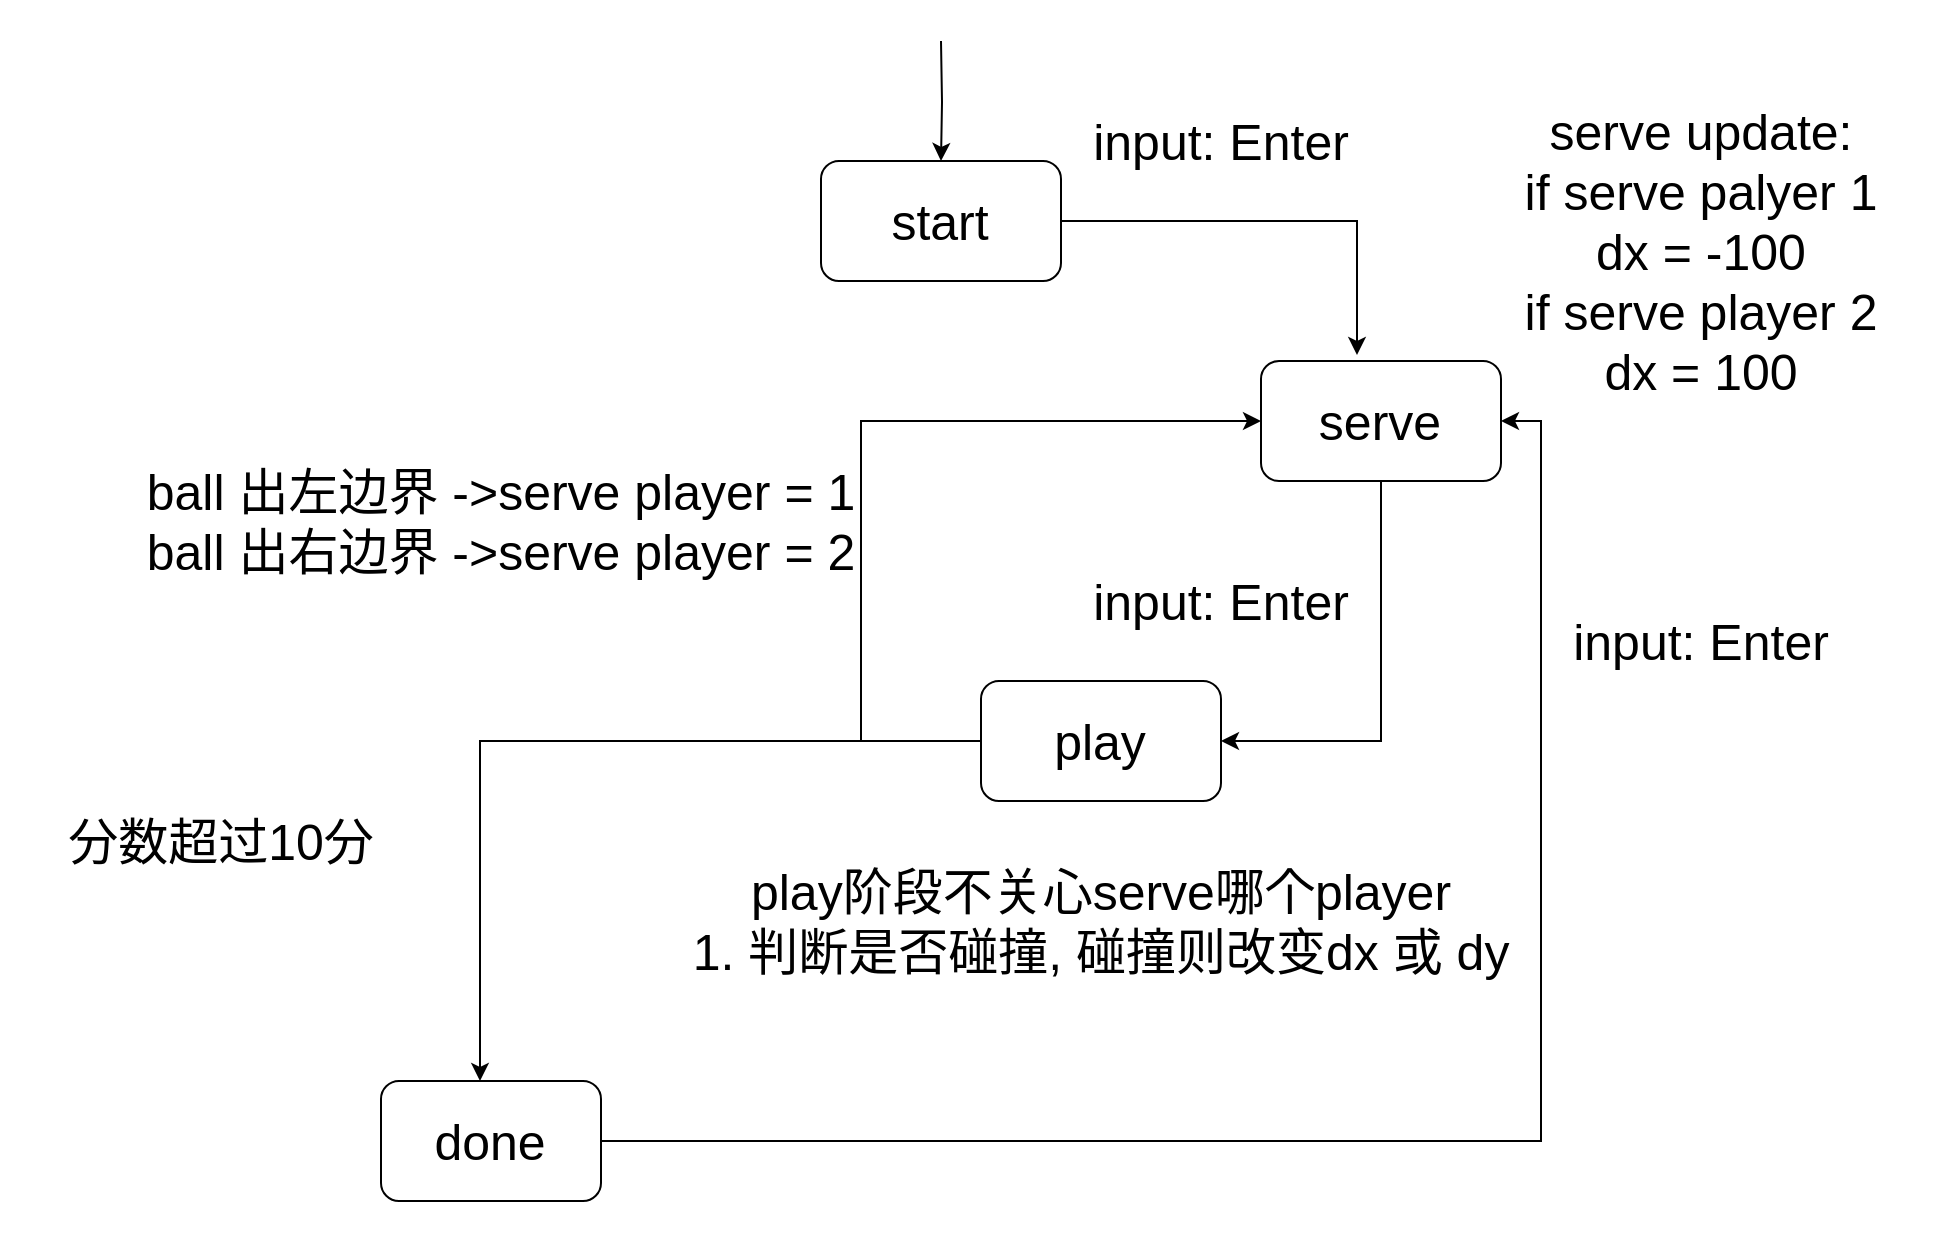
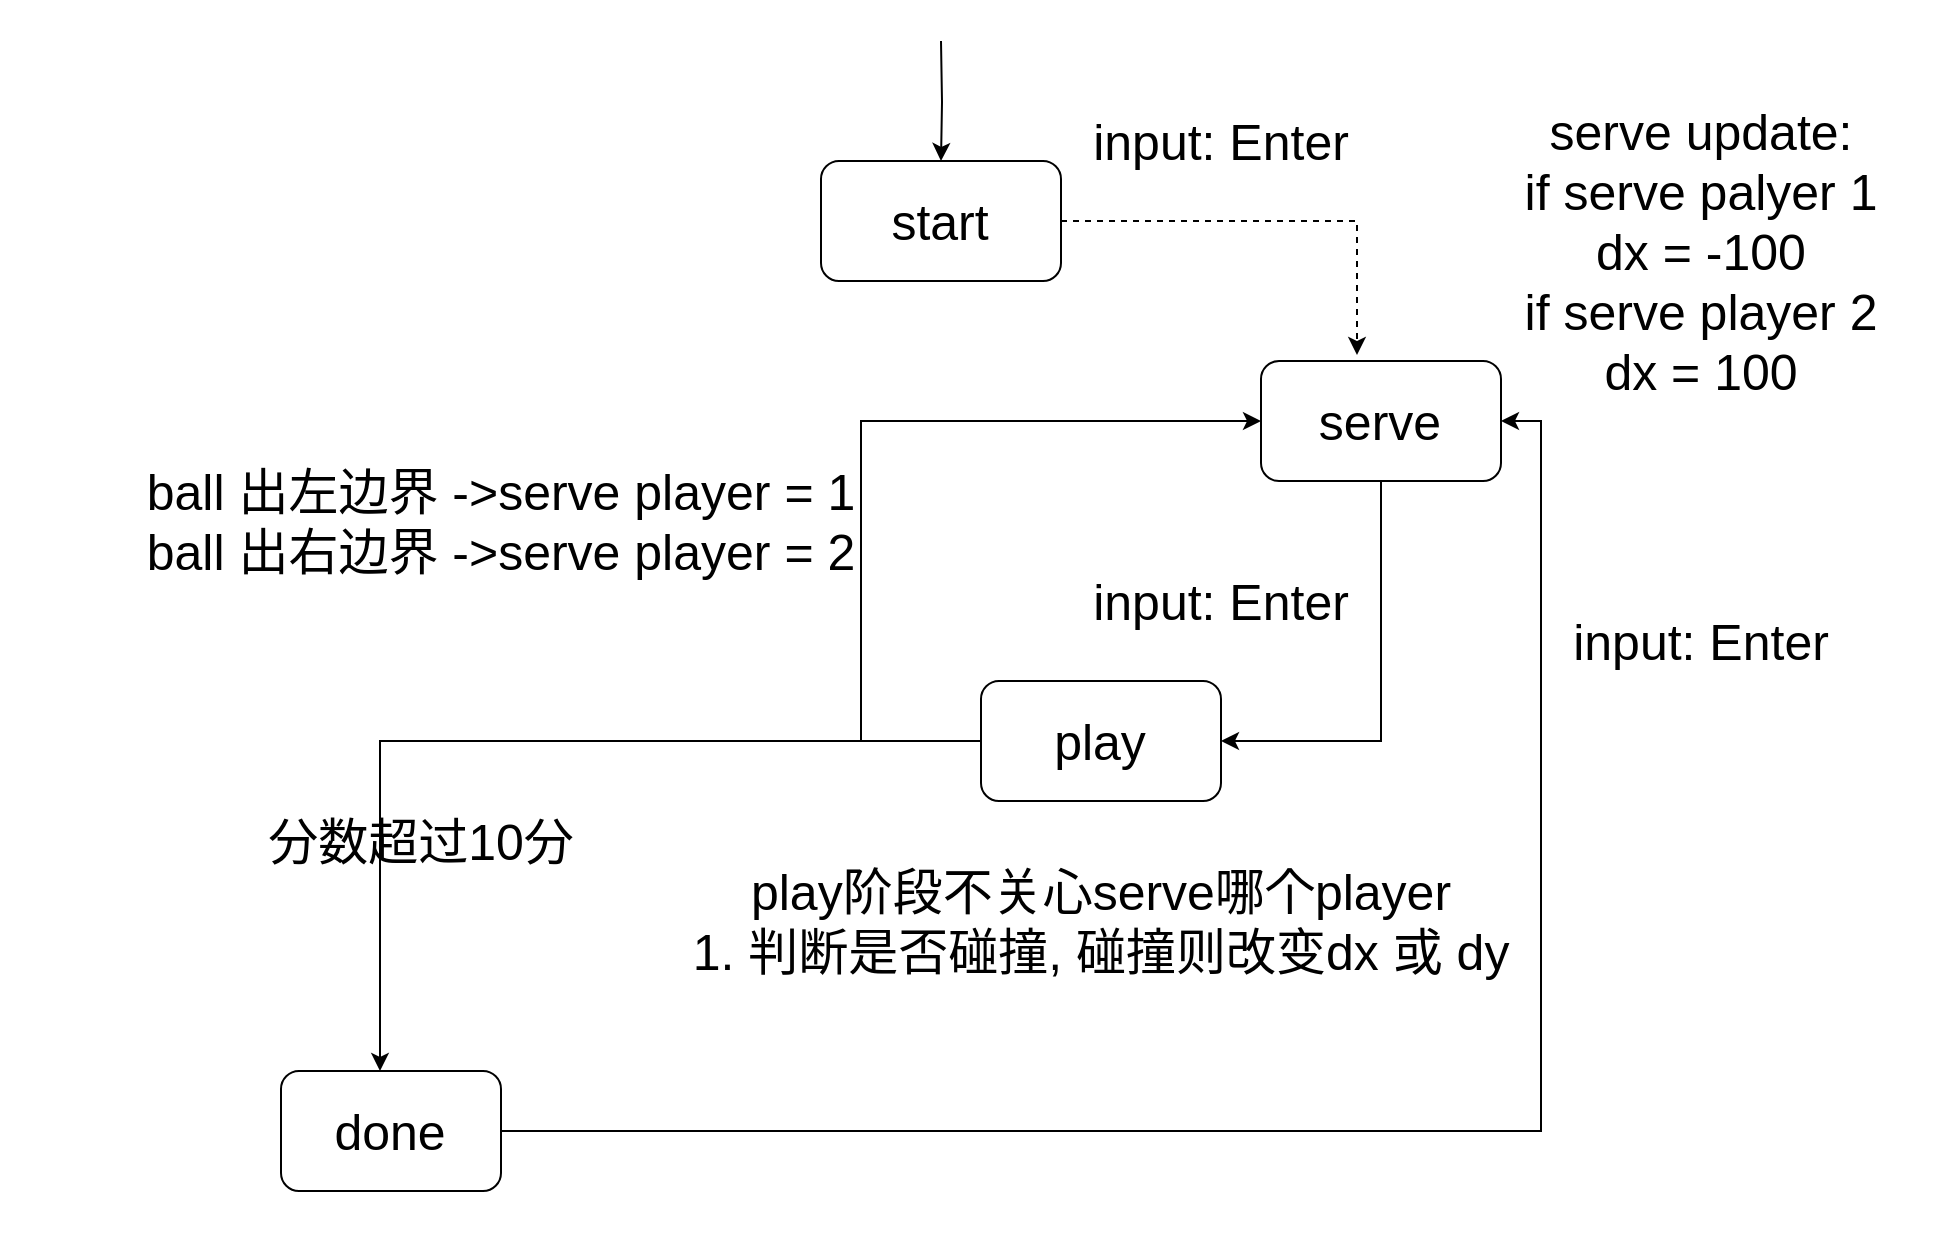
(1271, 221) -> (1271, 221)
(221, 841) -> (421, 841)
(491, 1141) -> (391, 1131)
